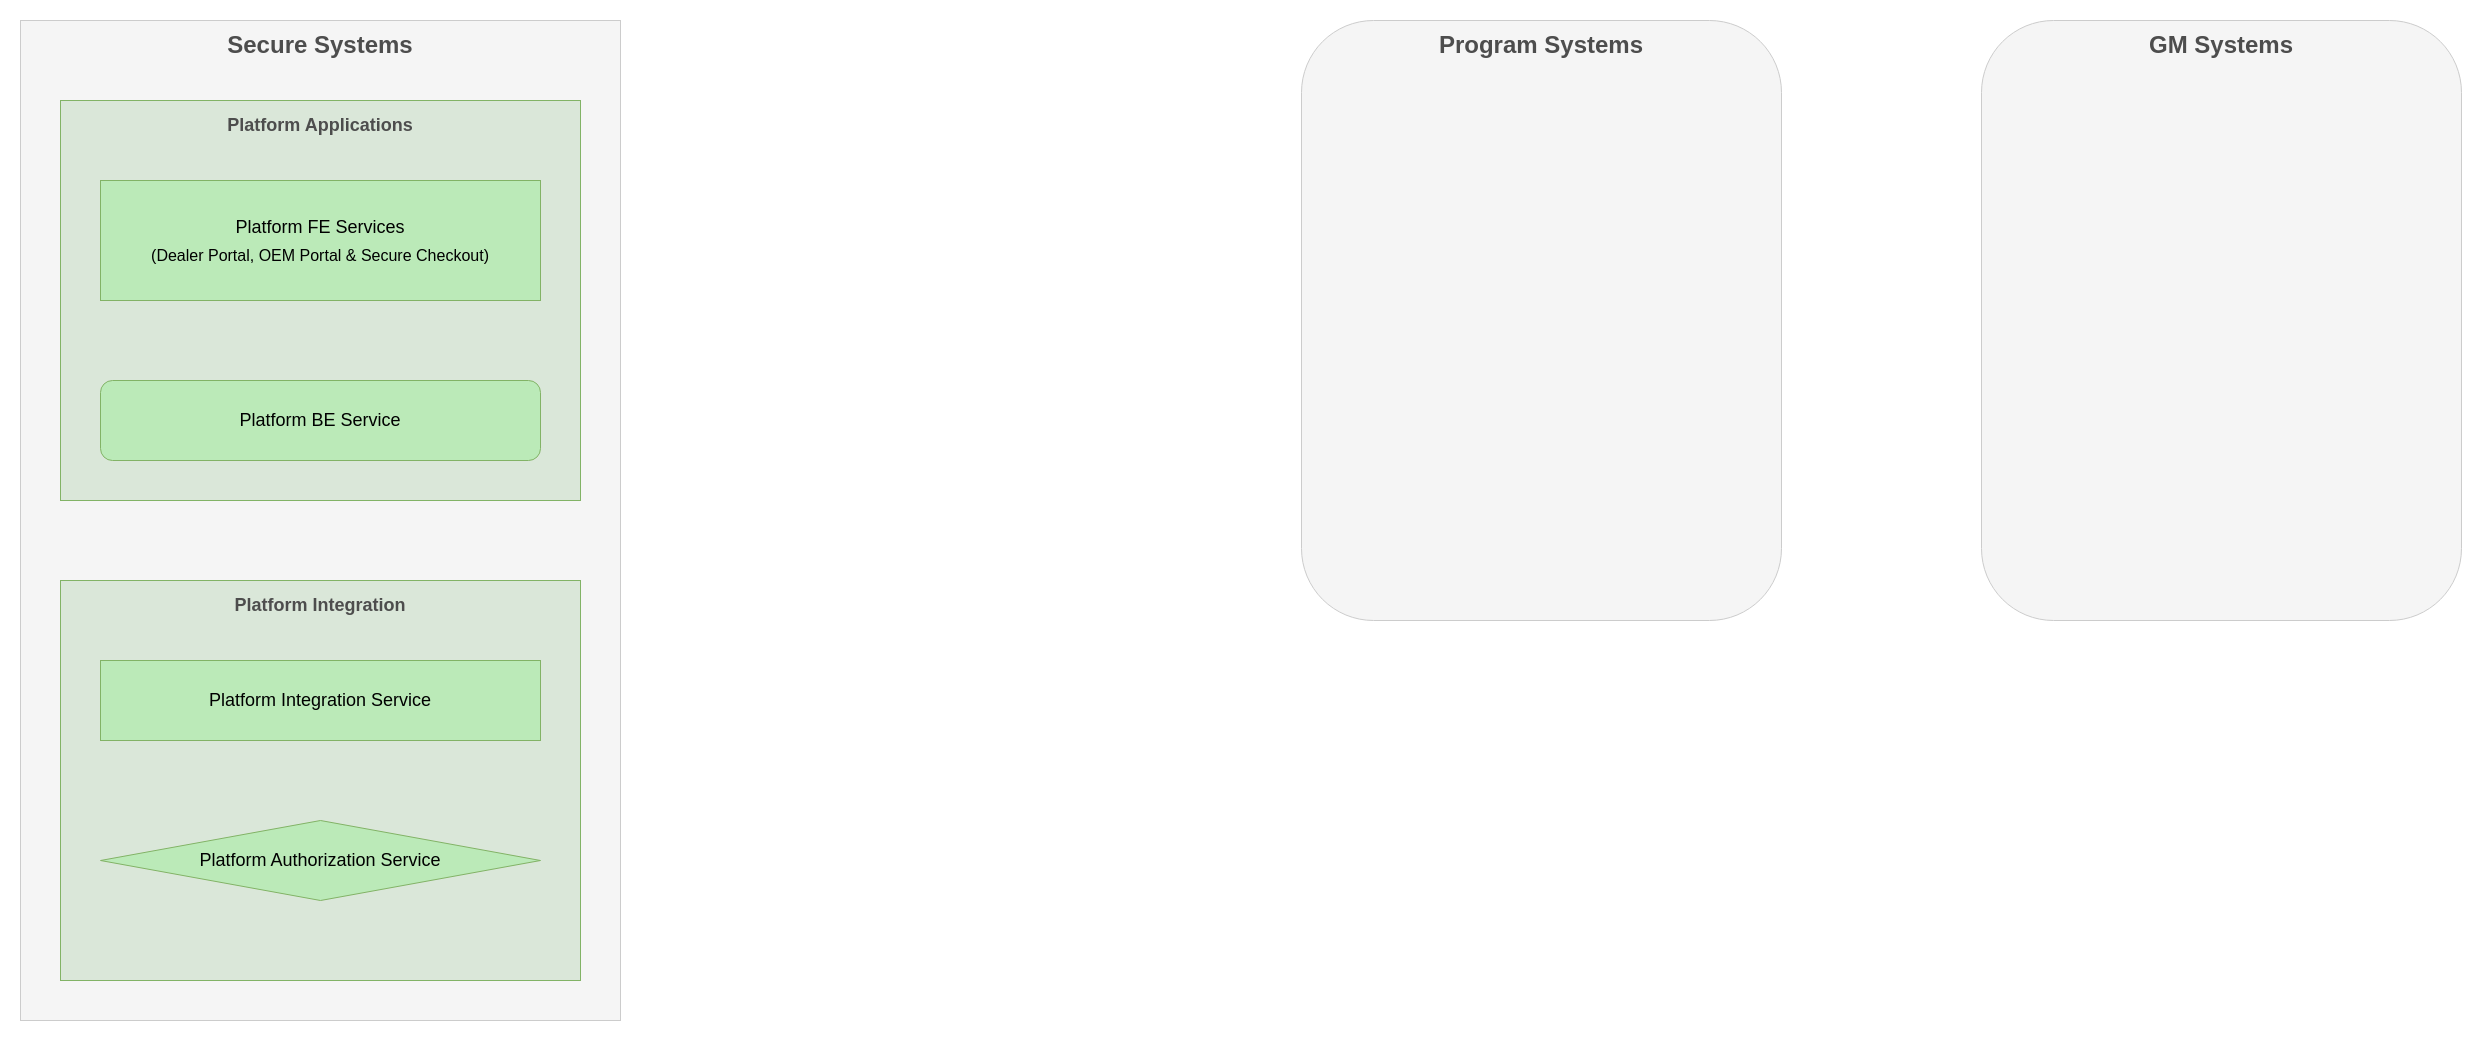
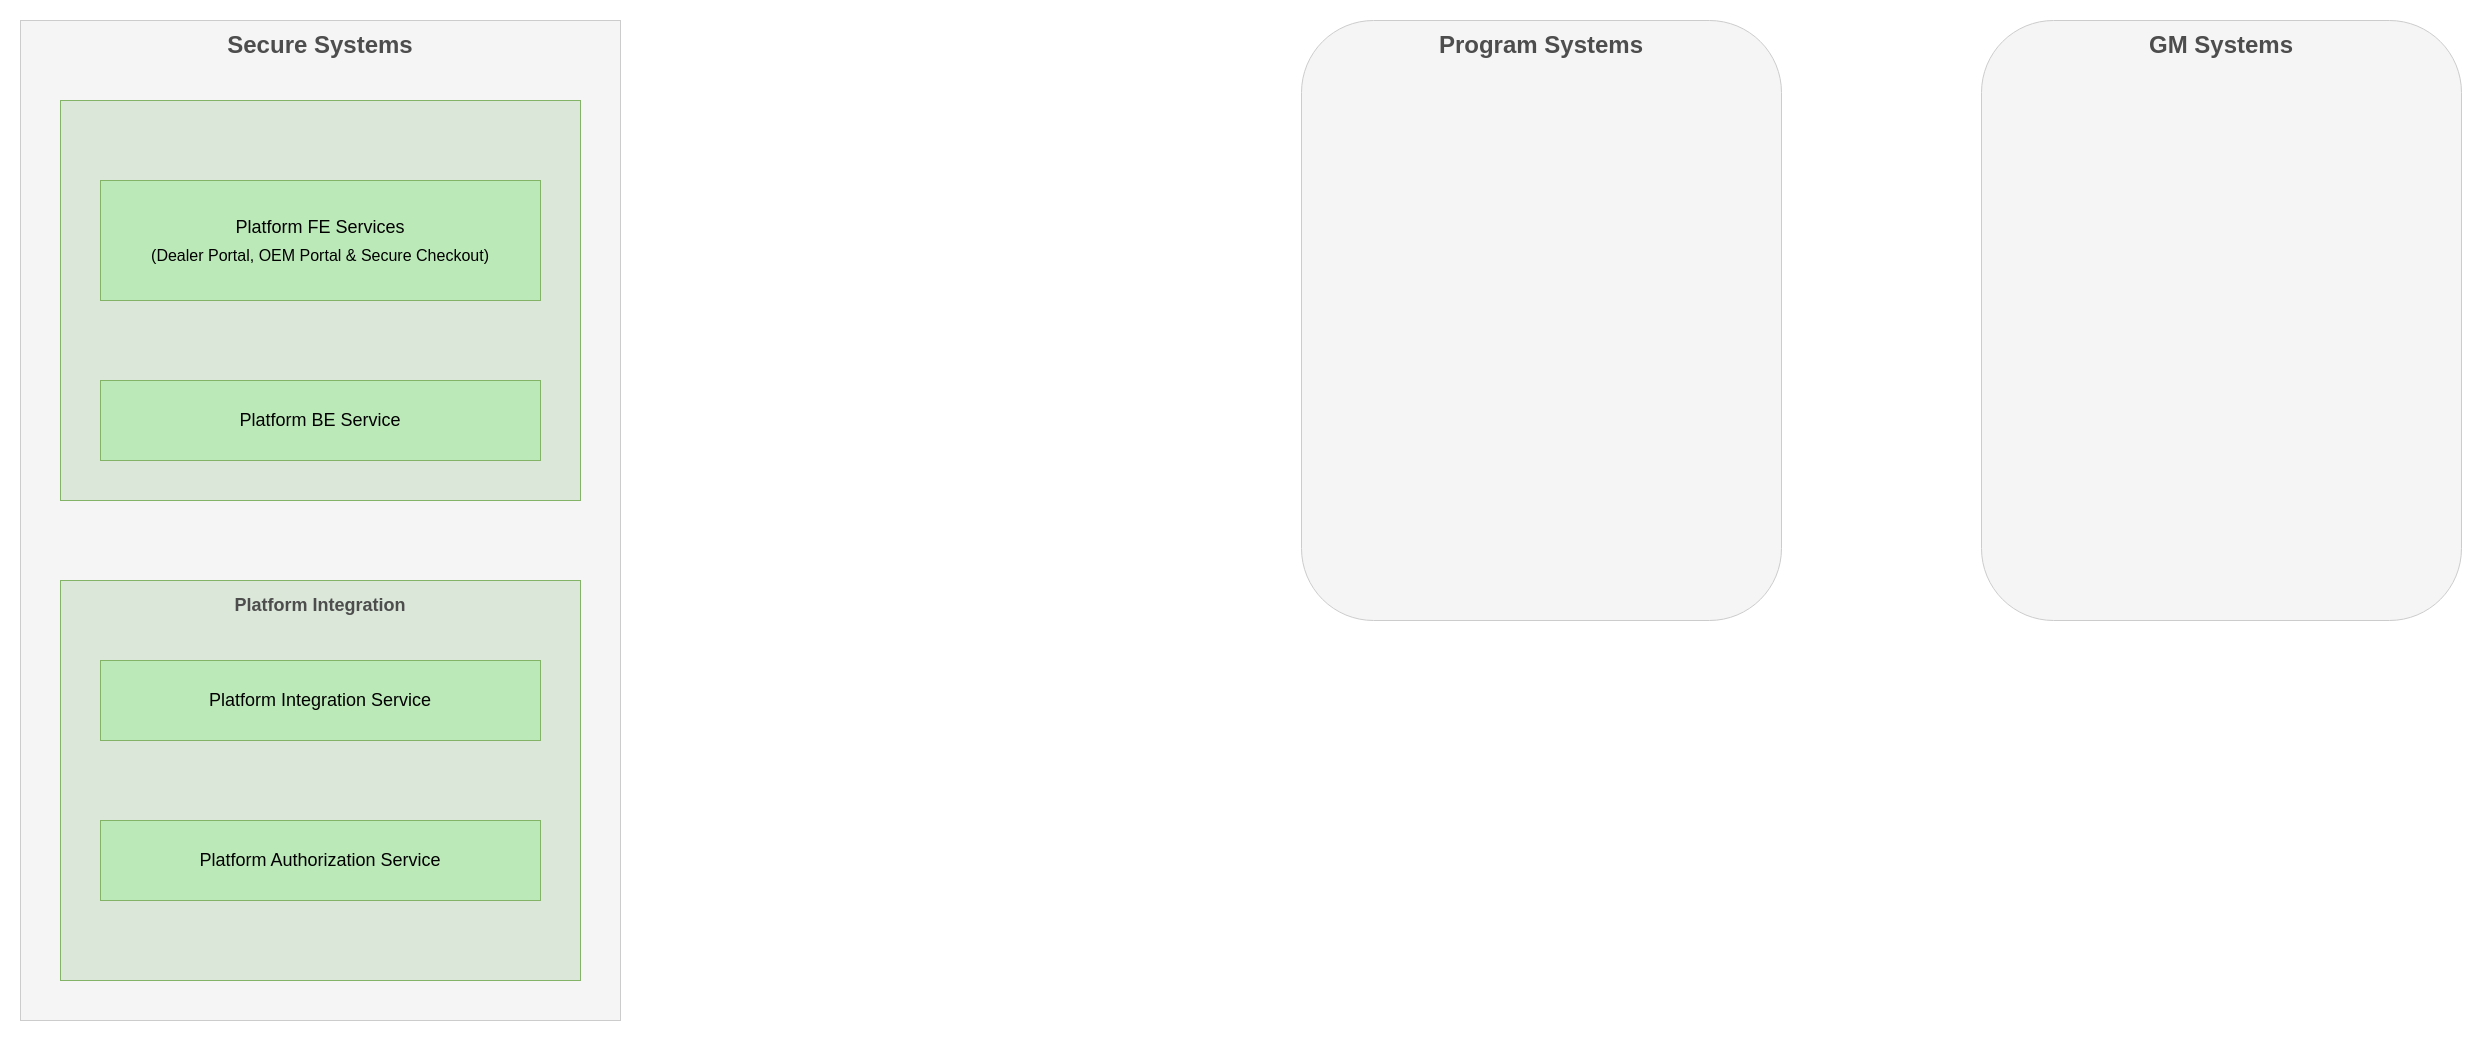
(321, 126) -> none
(321, 421) -> (321, 421)
(321, 861) -> (321, 861)
